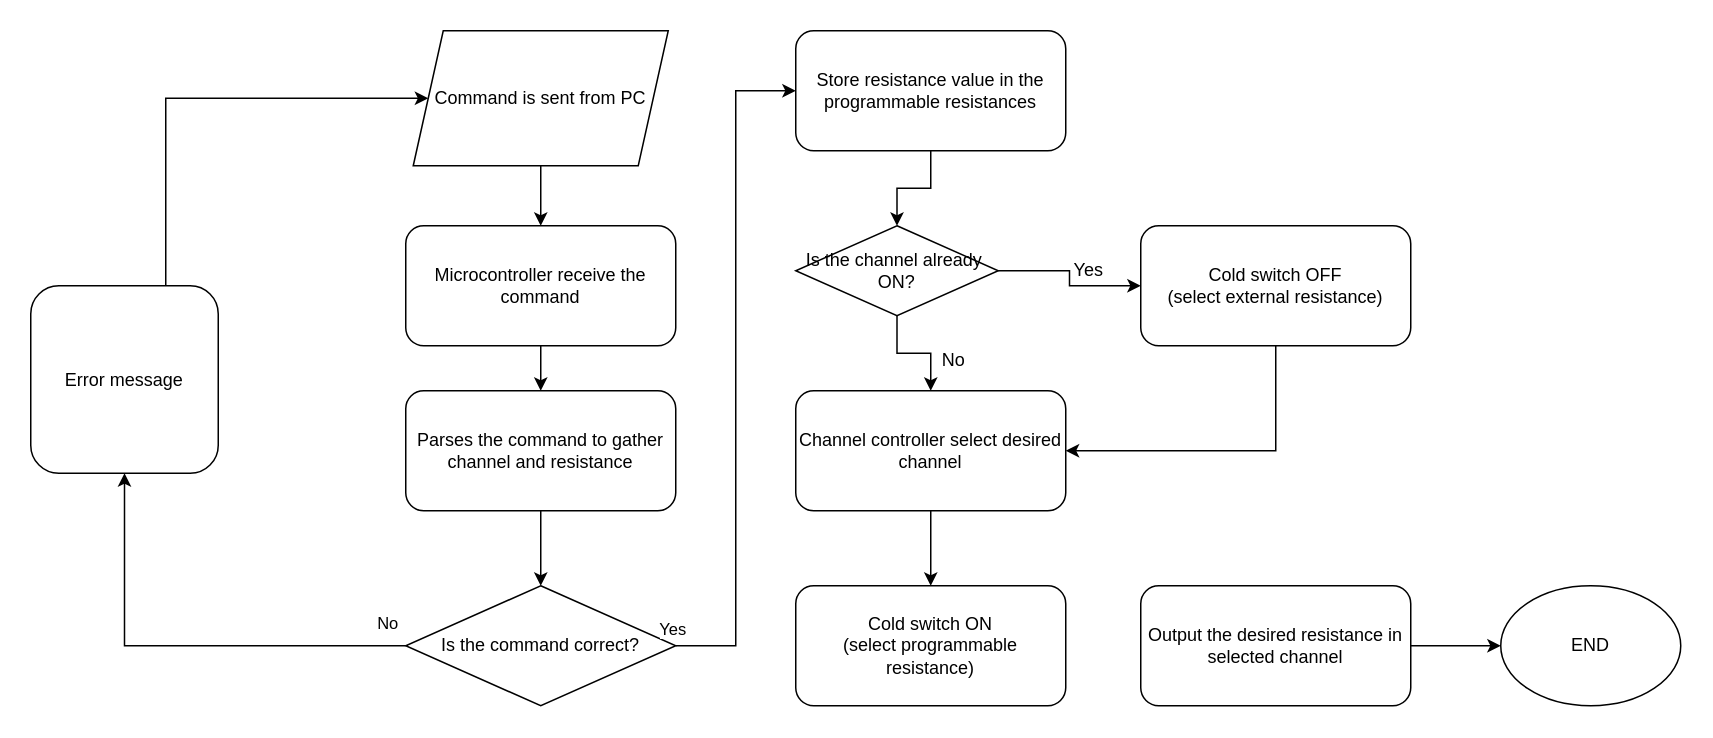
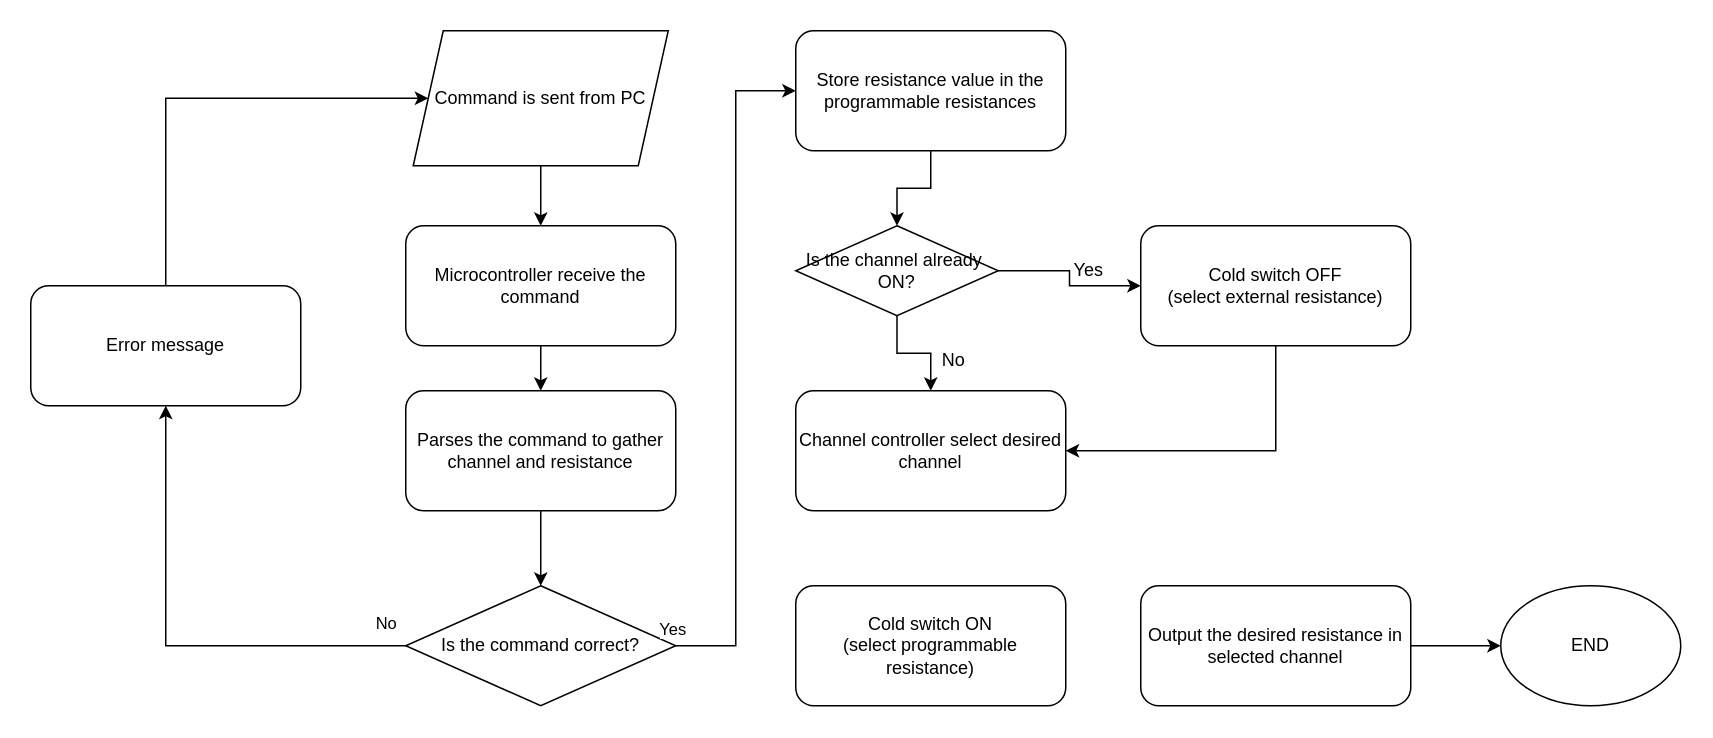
(125, 380) -> (166, 346)
(931, 543) -> none
